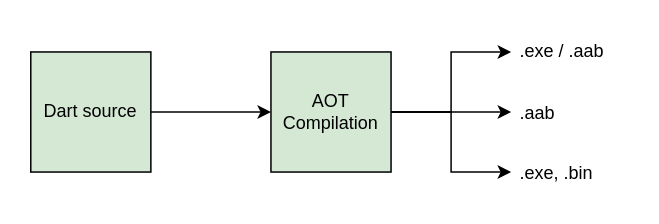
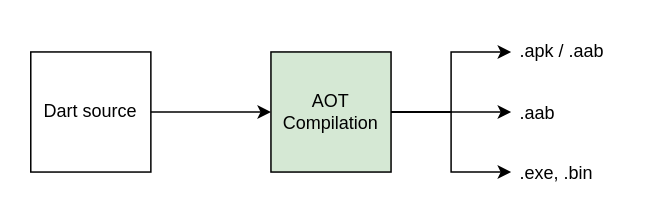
(565, 51) -> (565, 51)
(91, 112) -> (91, 112)
